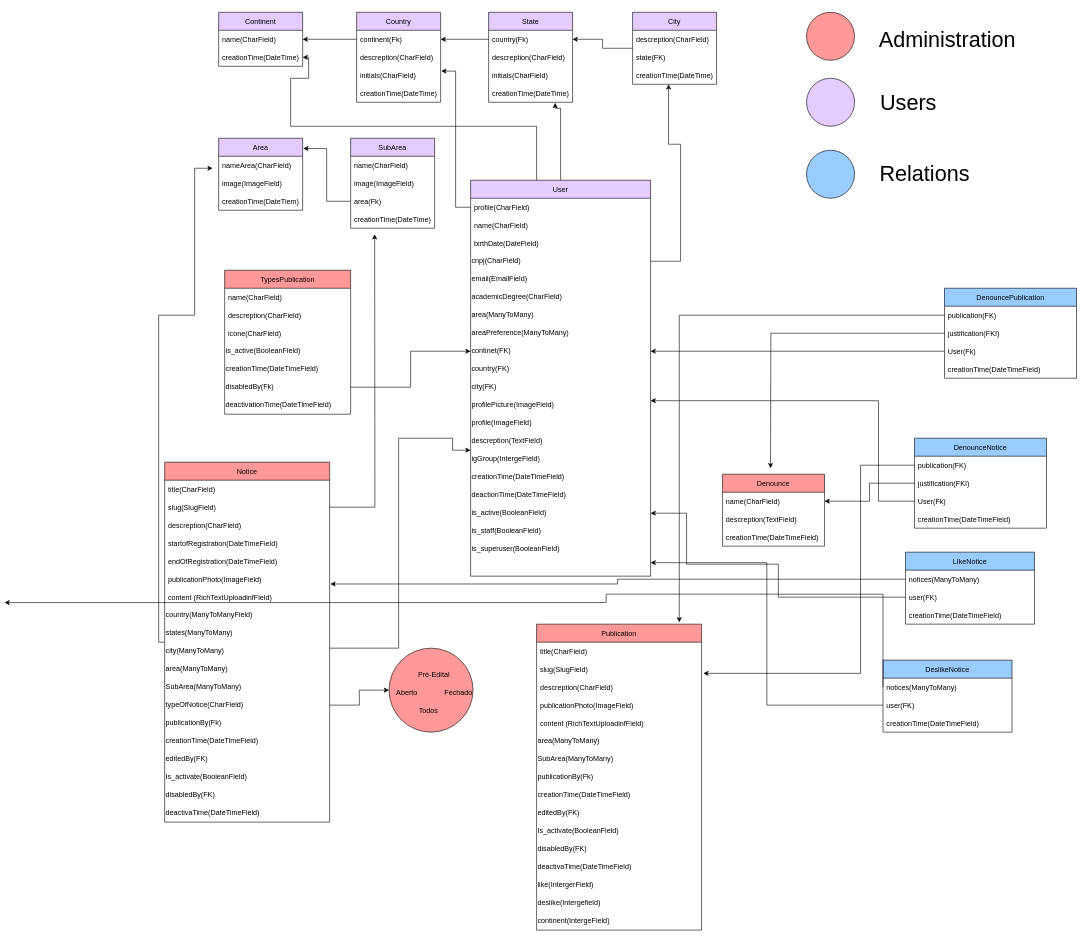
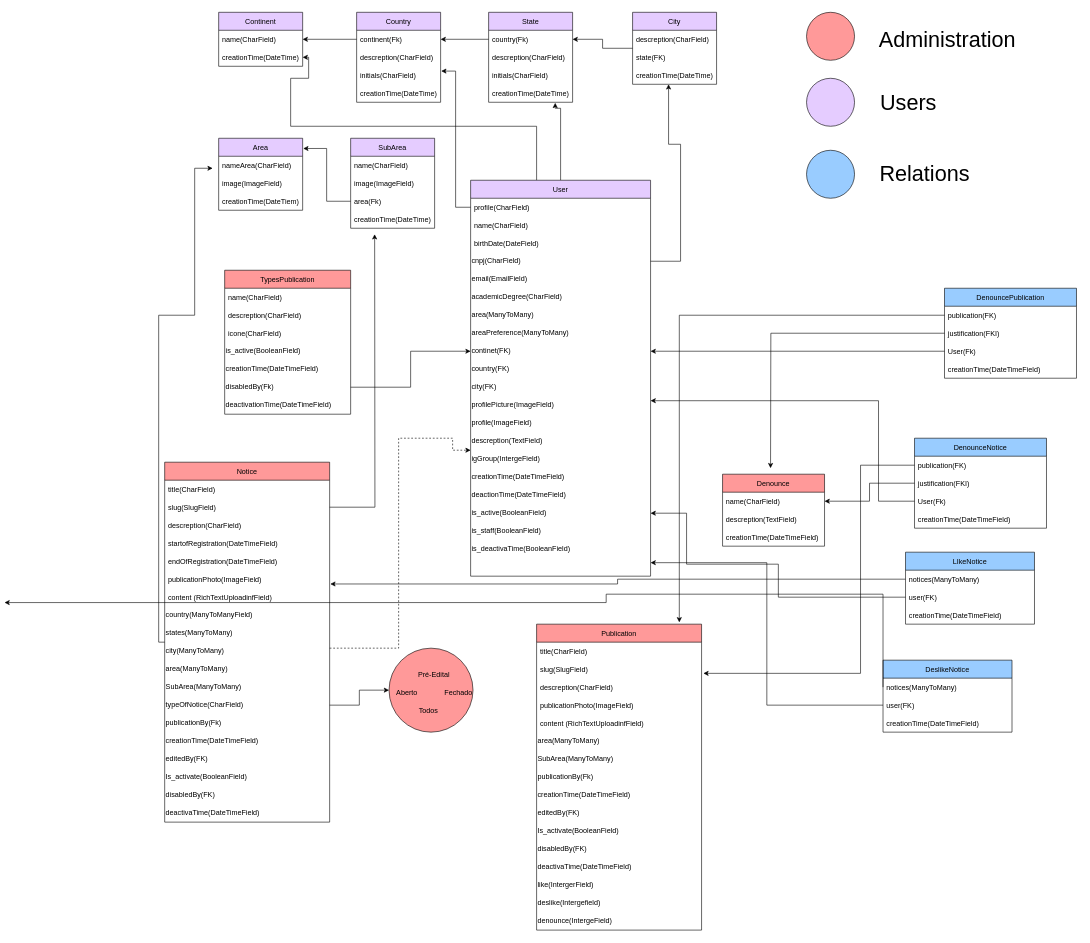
(399, 538) -> (399, 538)
(521, 549) -> (525, 549)
(581, 921) -> (580, 921)
